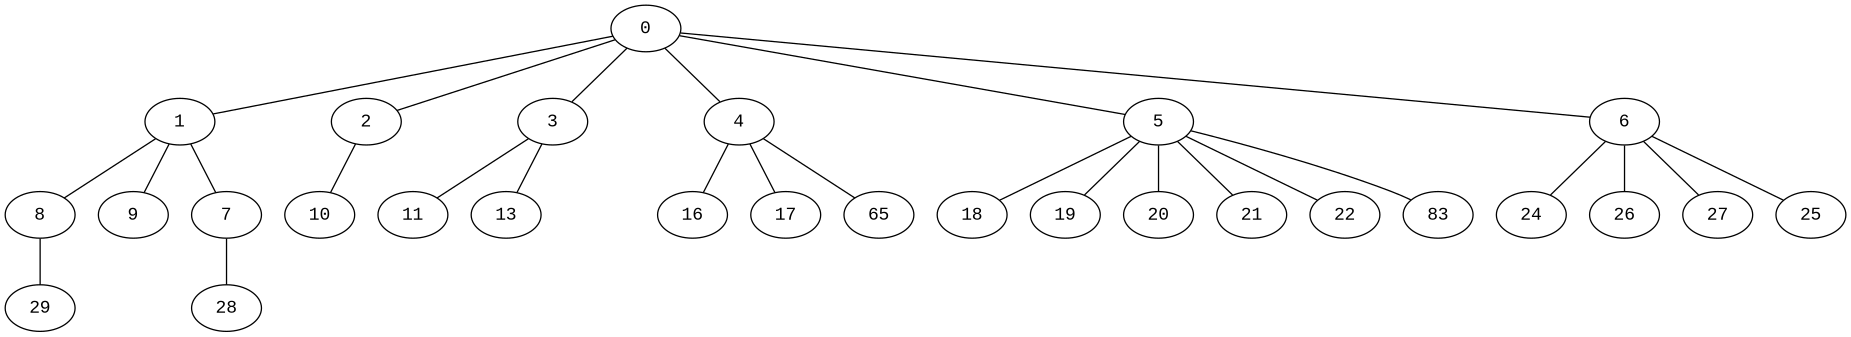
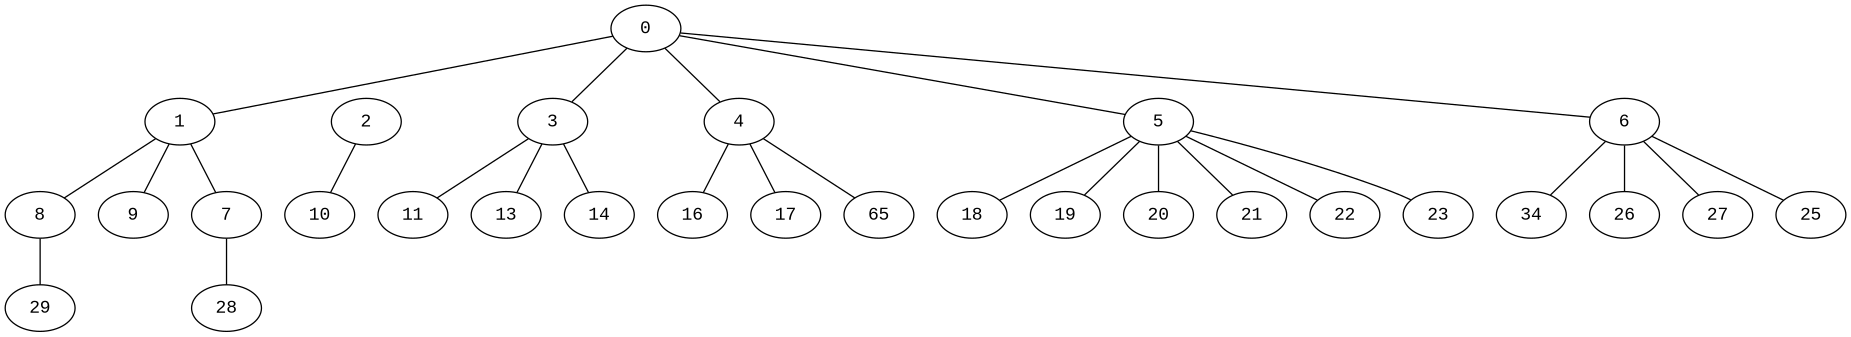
(506, 75) -> none
none -> (599, 215)
(1438, 215) -> (1438, 215)
(1531, 215) -> (1531, 215)
